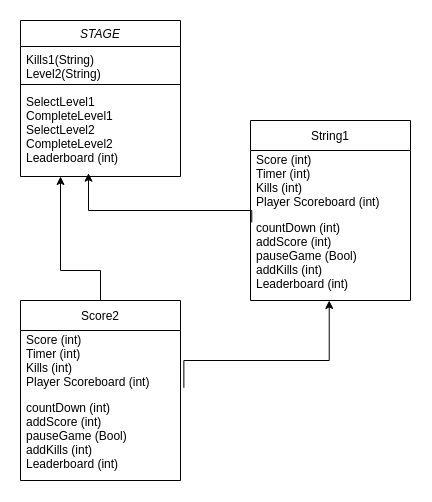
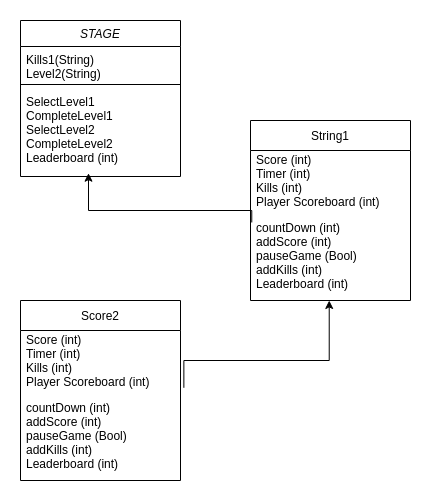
(61, 262) -> none
